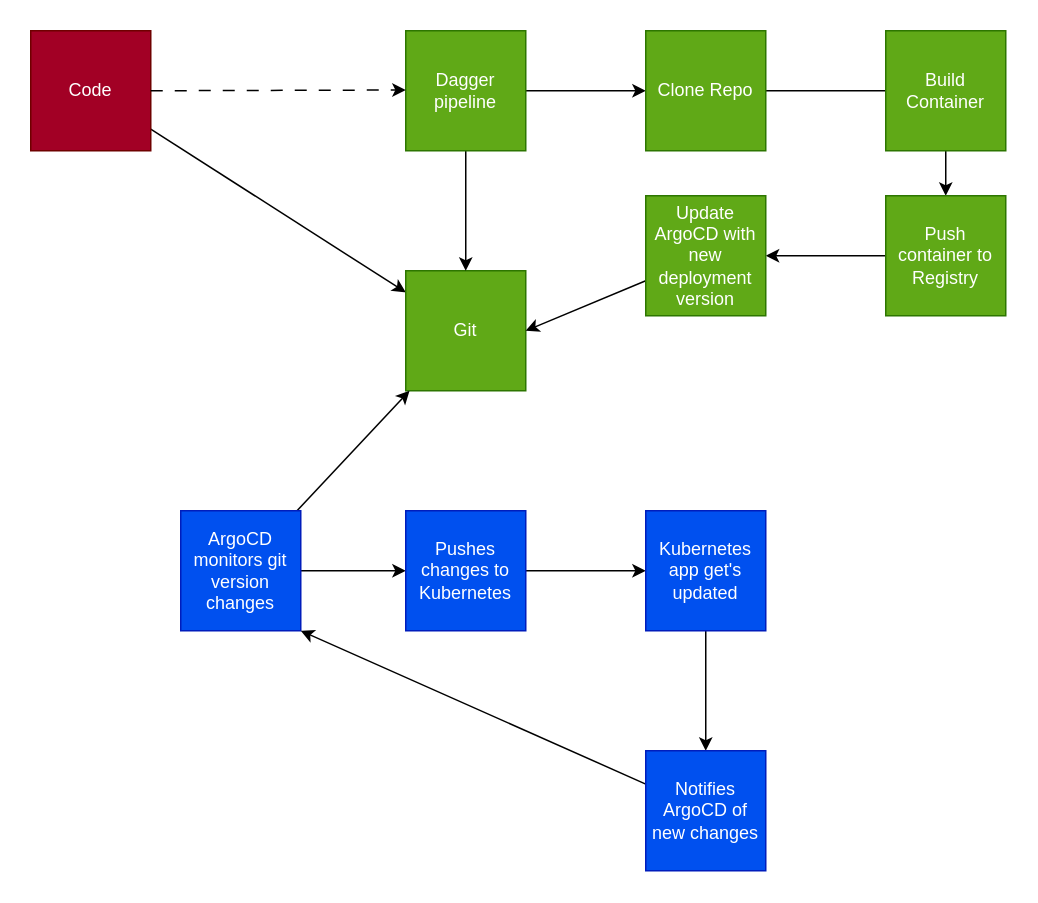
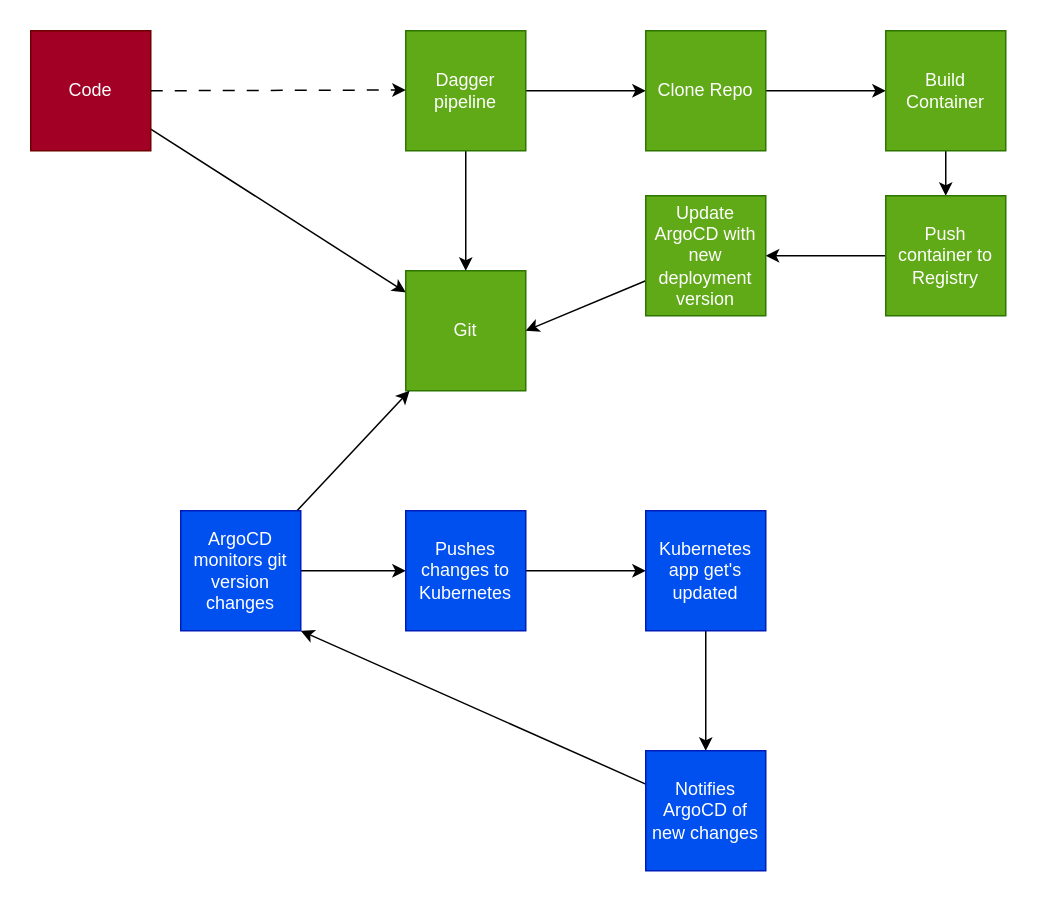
(878, 91) -> (874, 91)
